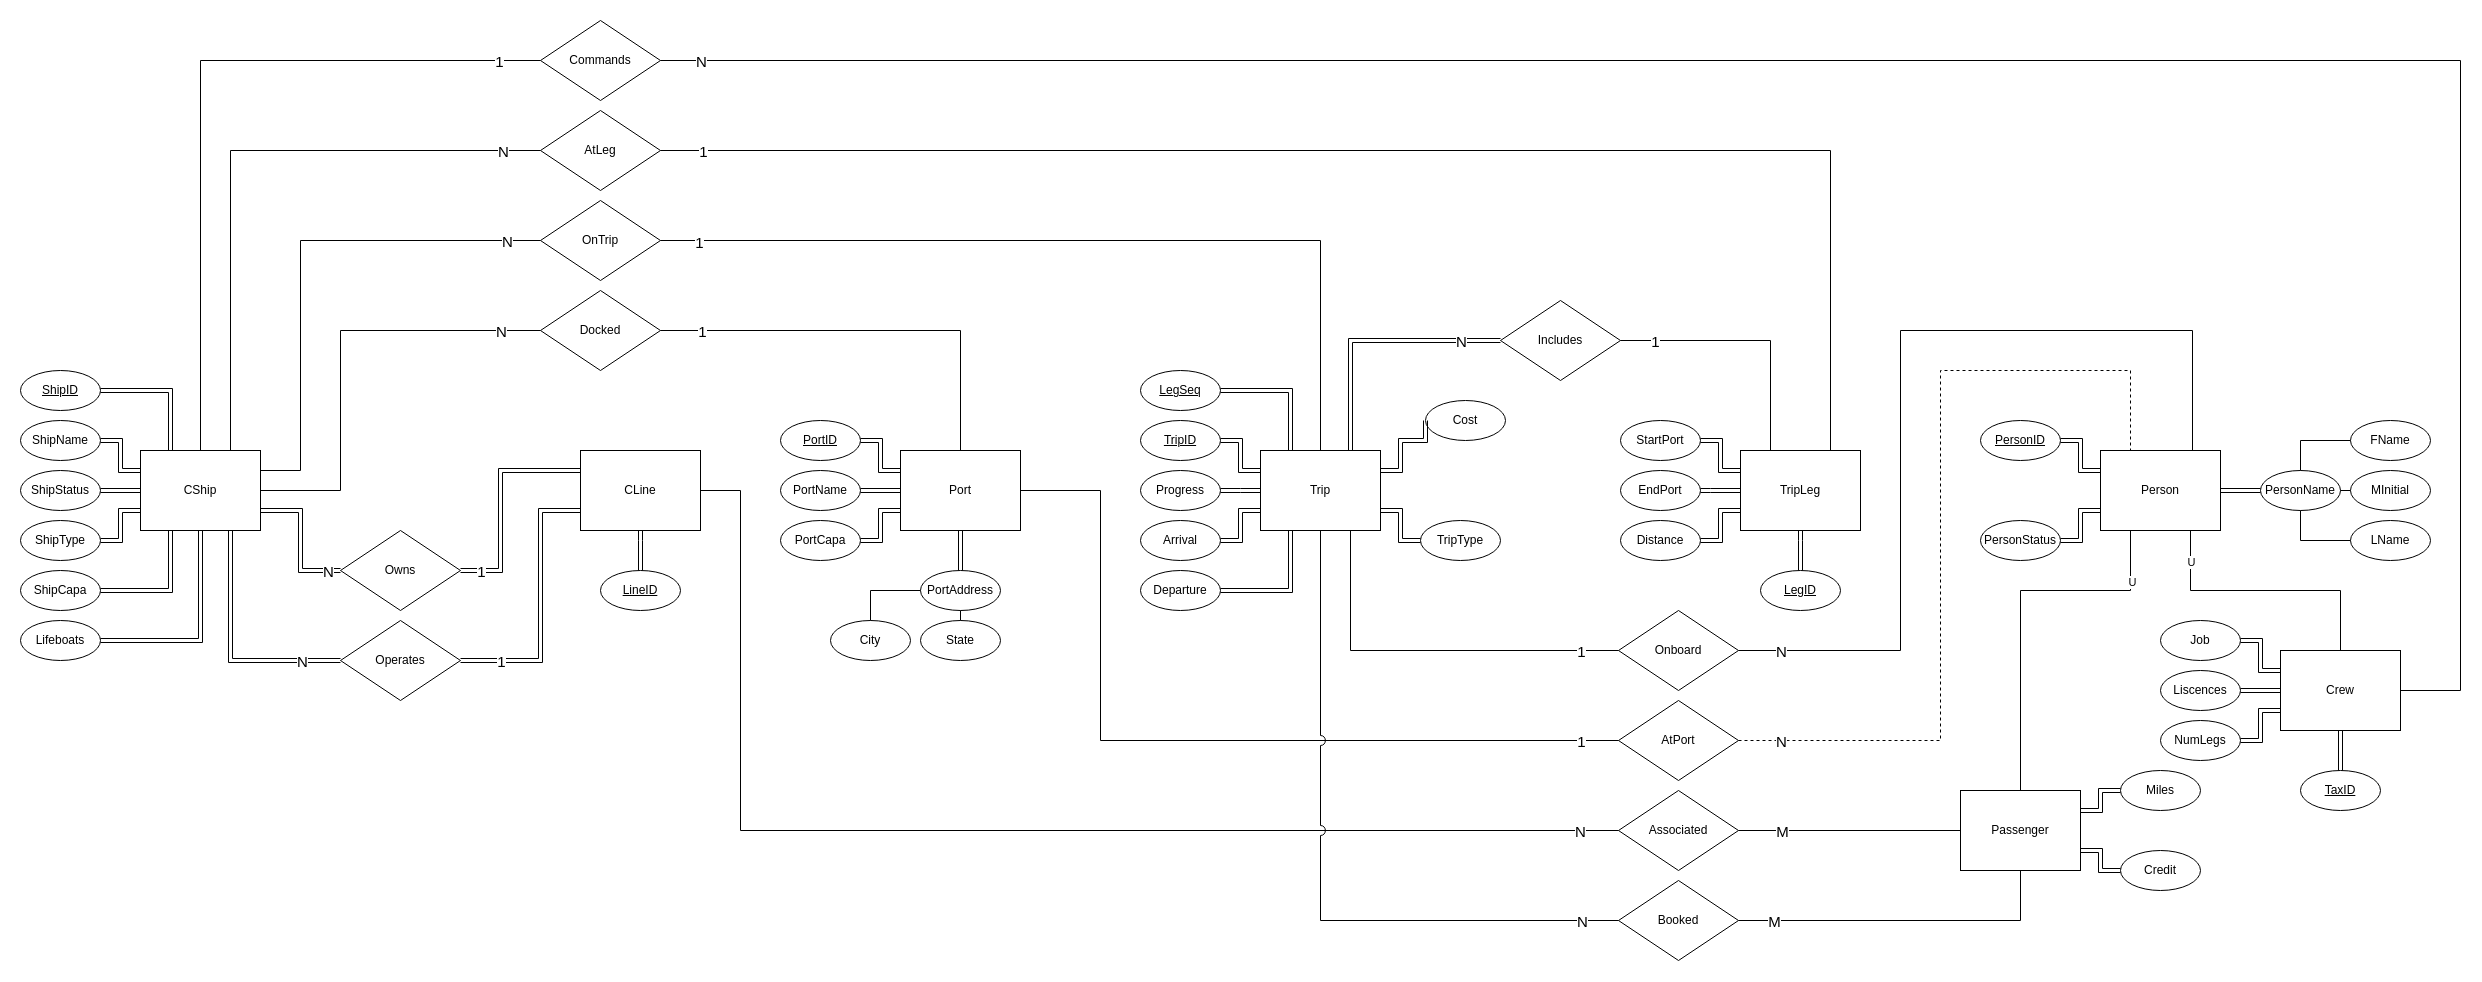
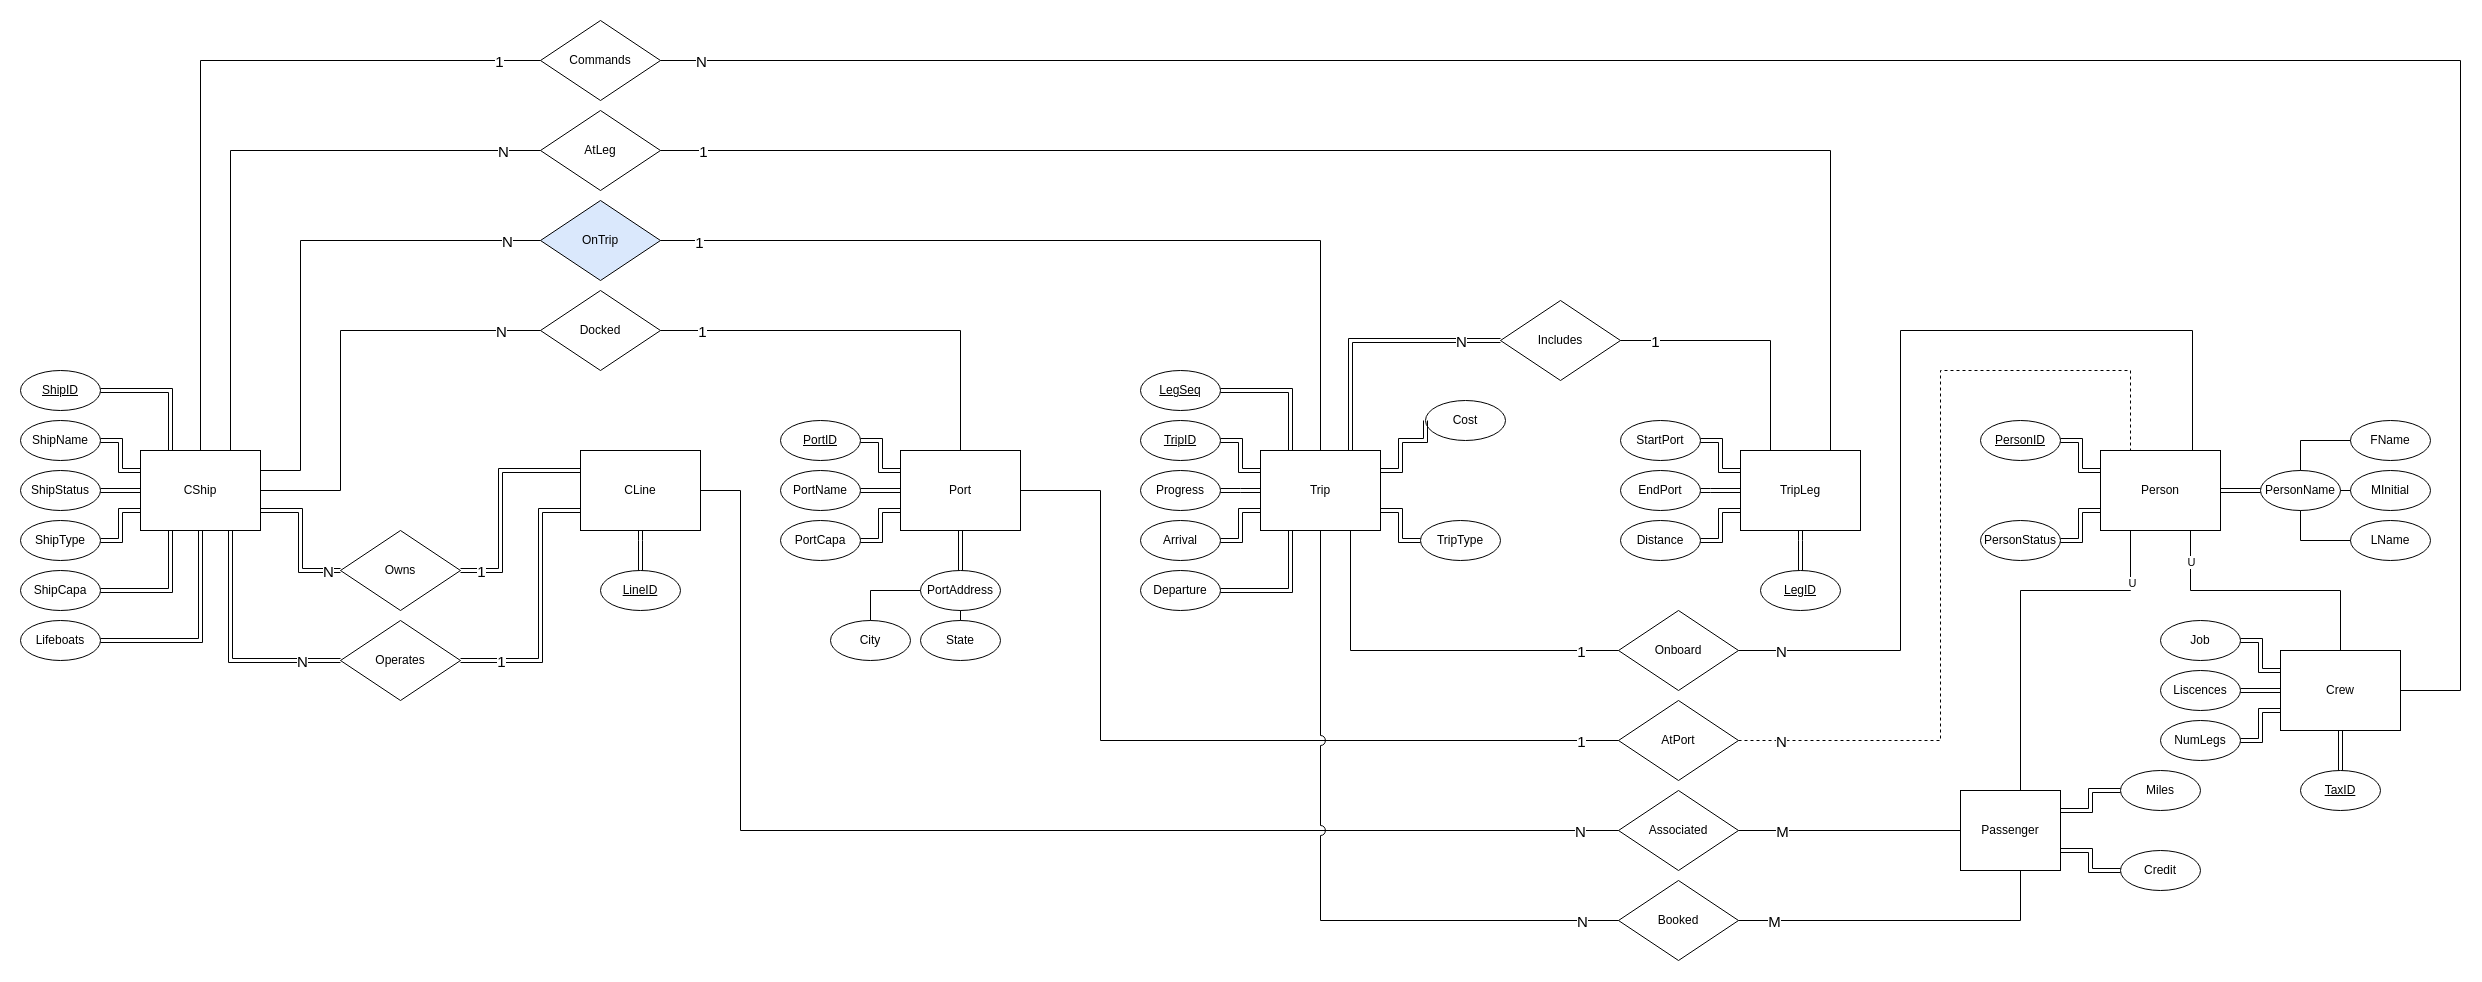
(601, 241) -> (601, 241)
(2021, 831) -> (2011, 831)
